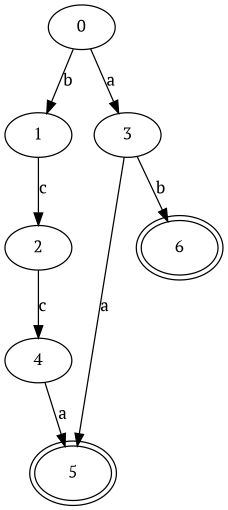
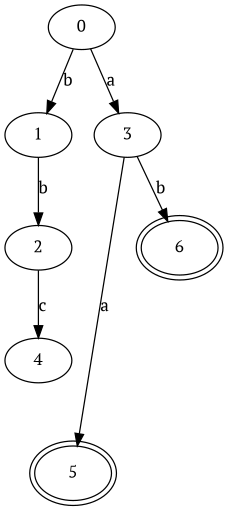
(43, 189) -> (43, 189)
(53, 408) -> none
